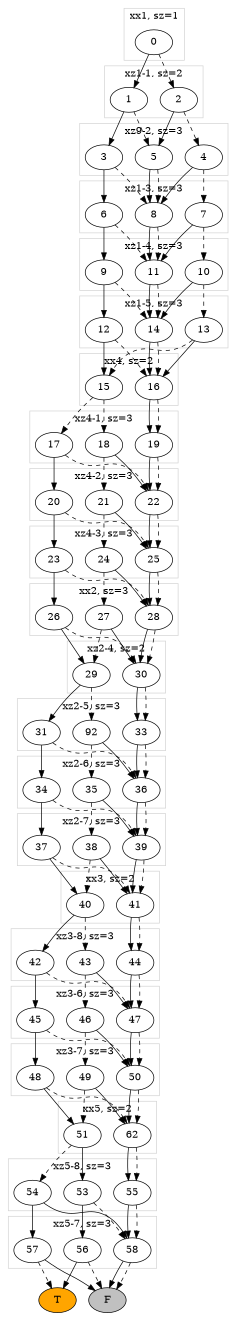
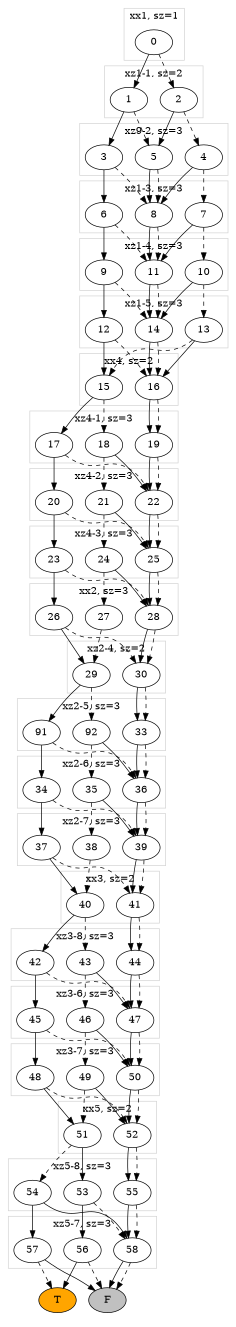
(75, 416) -> (75, 416)
(121, 643) -> none
(42, 733) -> (42, 733)
(112, 873) -> none
(132, 1135) -> (132, 1135)
